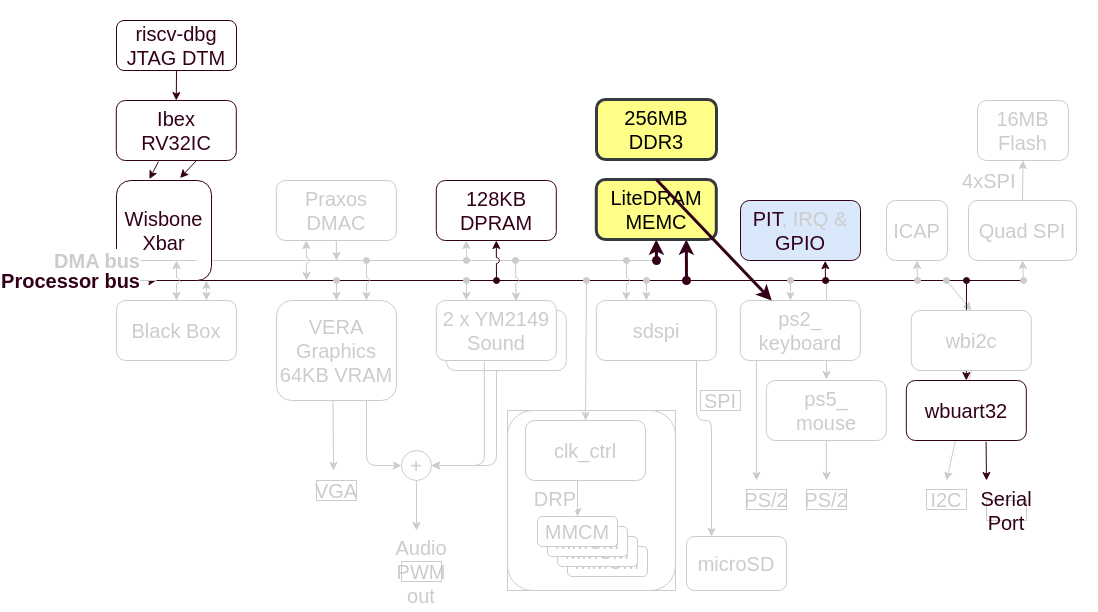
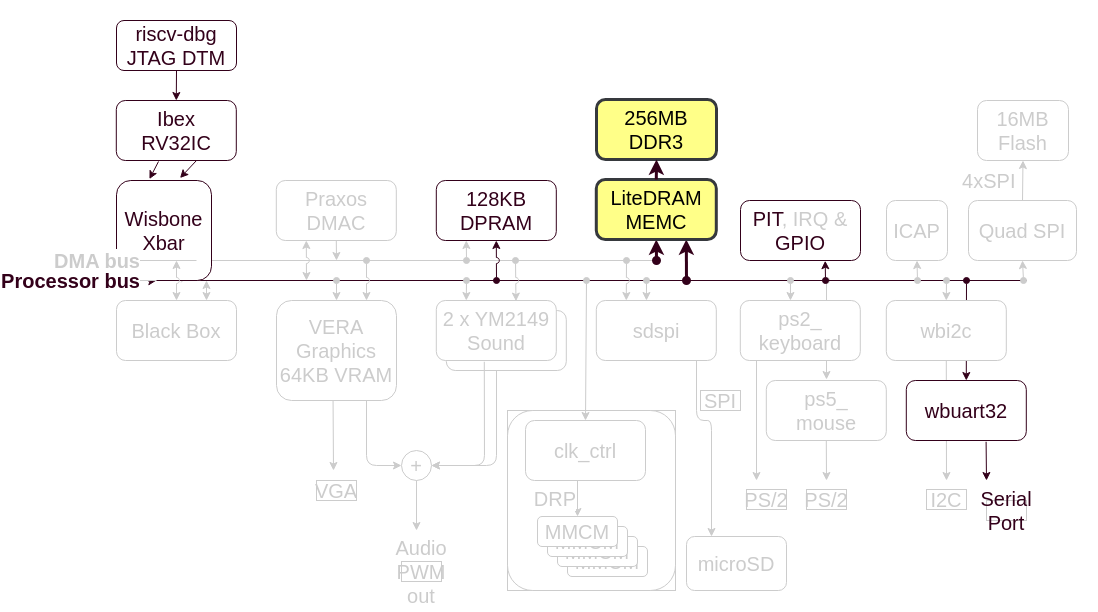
(801, 231) -> (801, 231)
(710, 236) -> (656, 175)
(971, 341) -> (946, 331)
